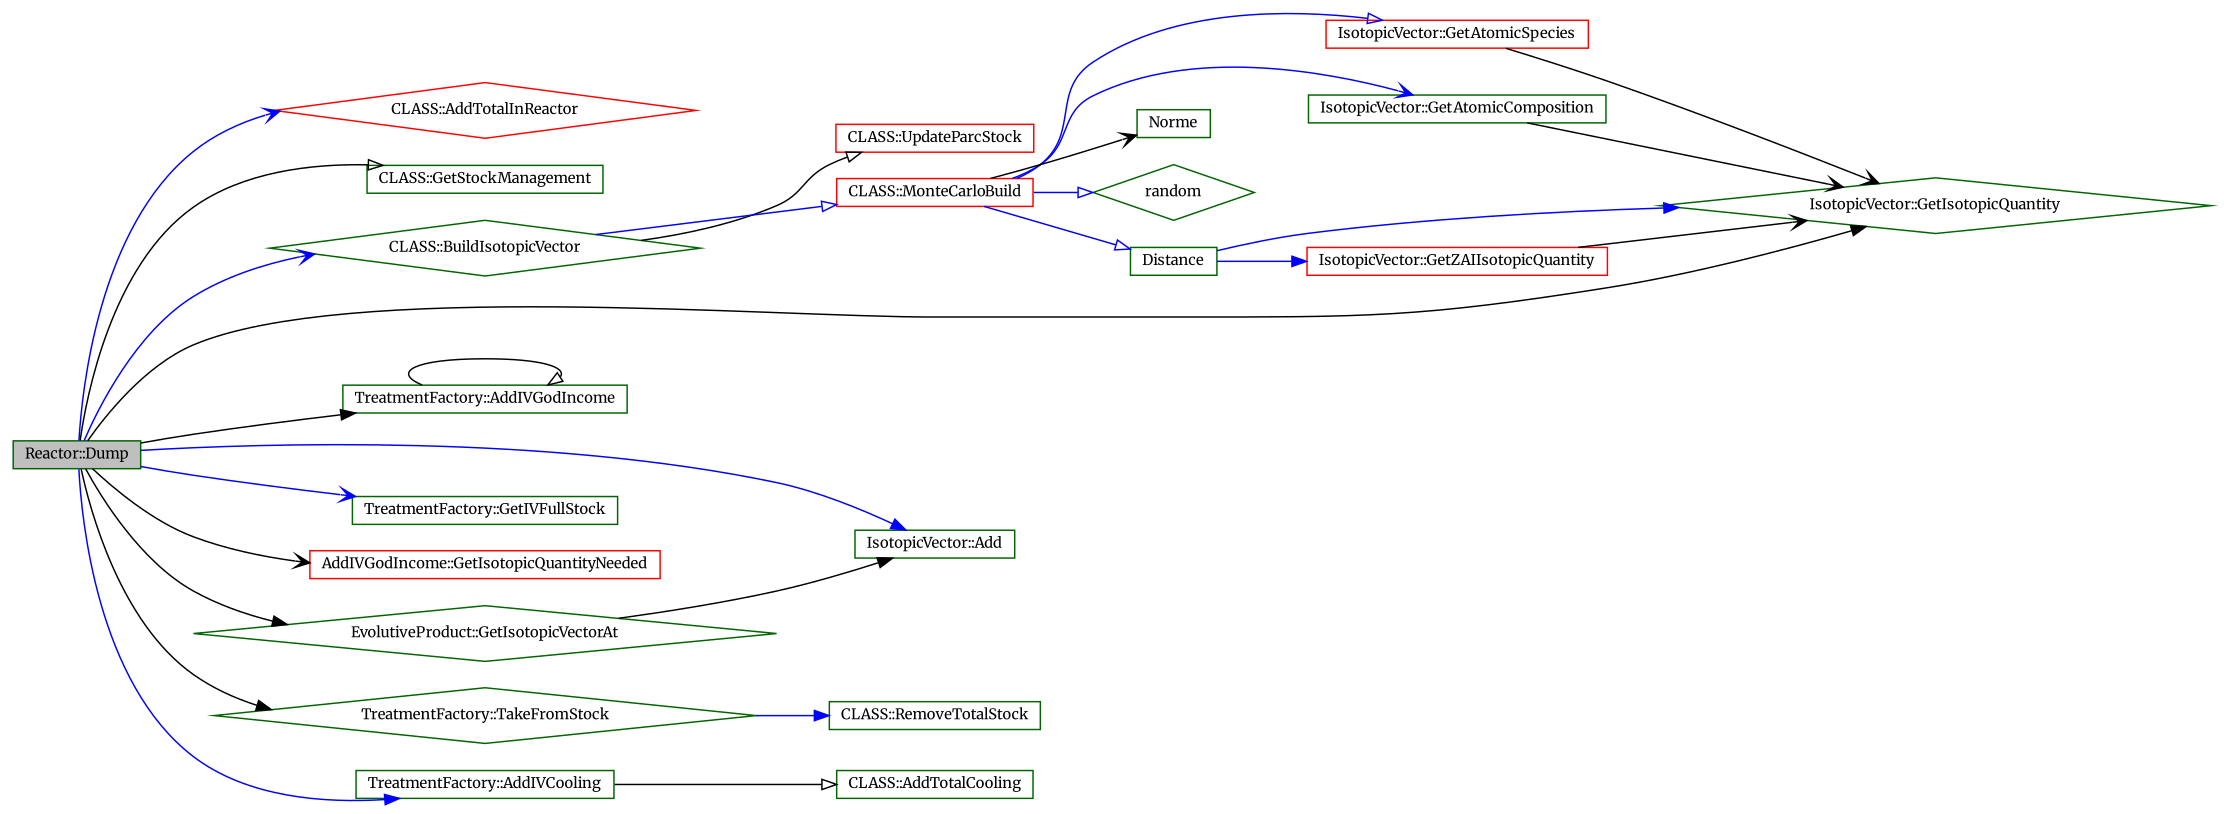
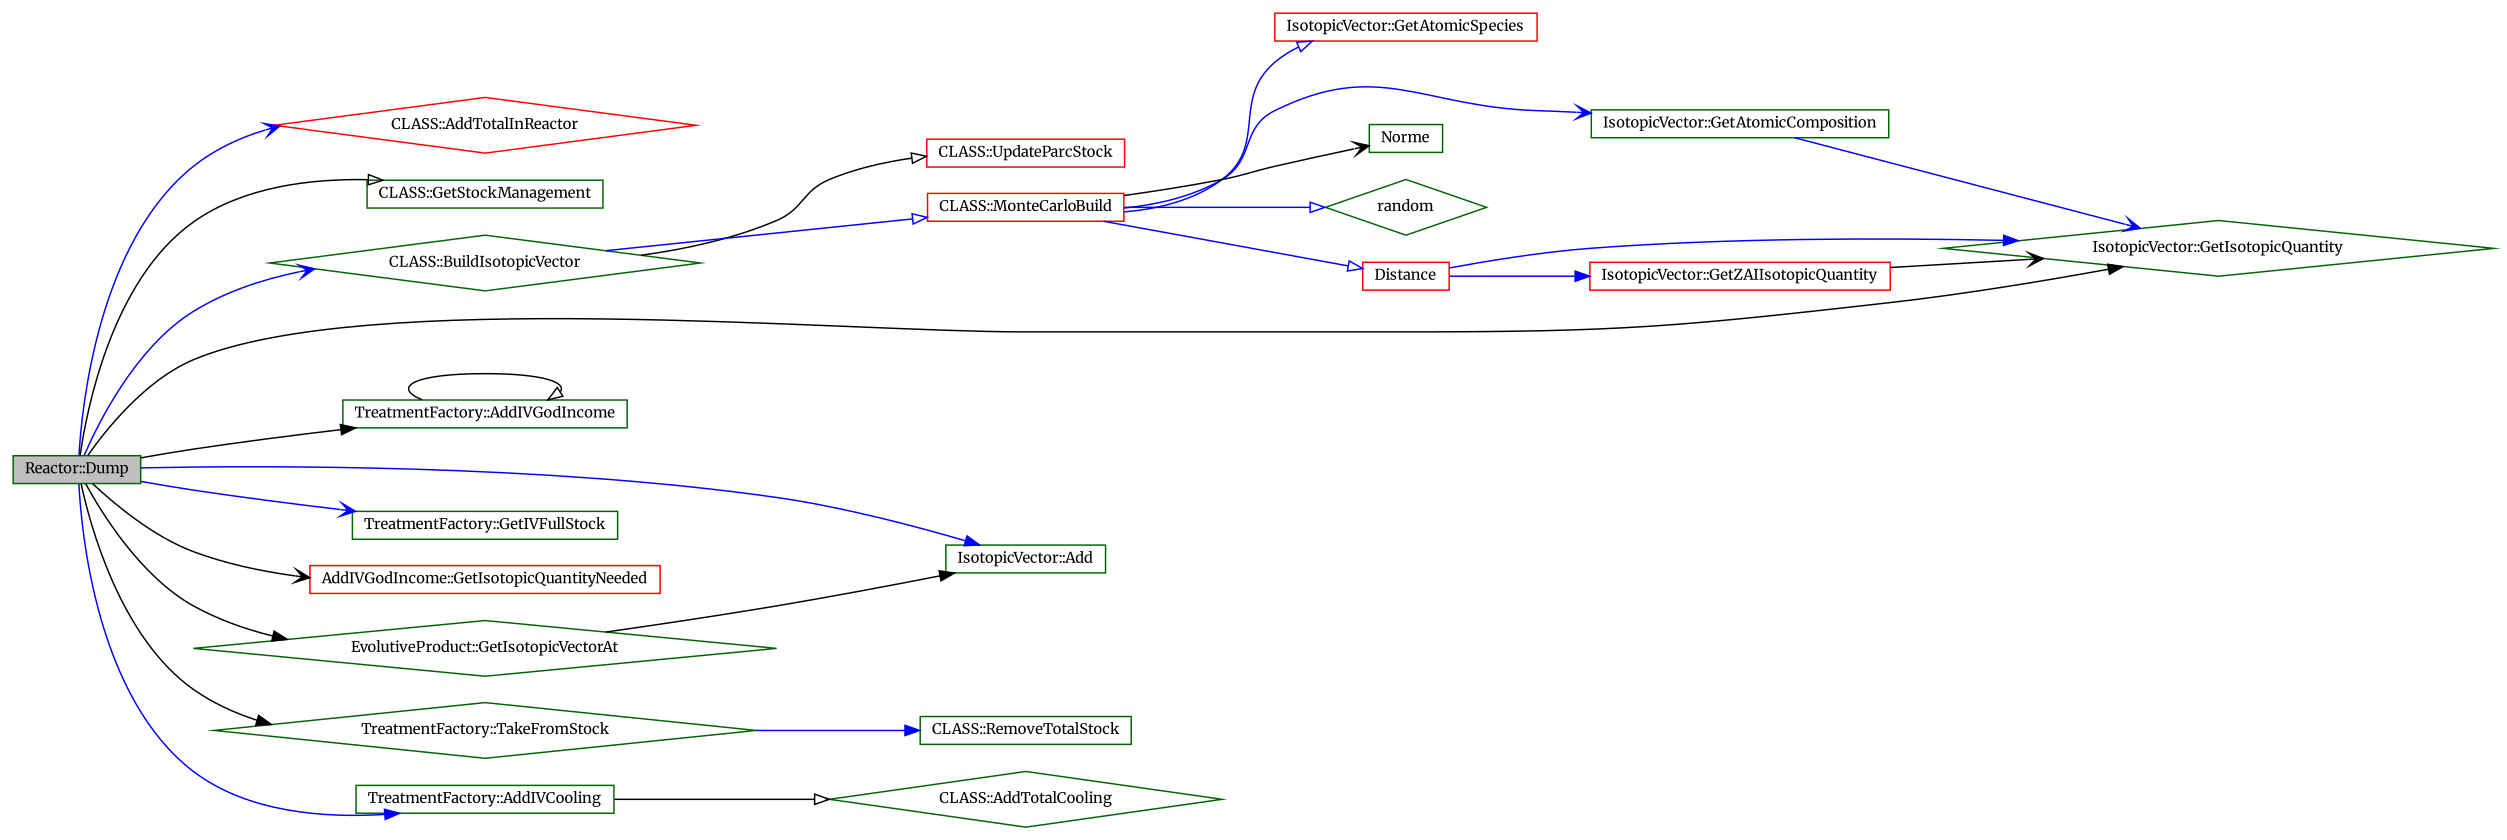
(1687, 110) -> none
(1678, 154) -> (1960, 181)
(1174, 261) -> (1406, 276)
(935, 784) -> (1026, 799)
